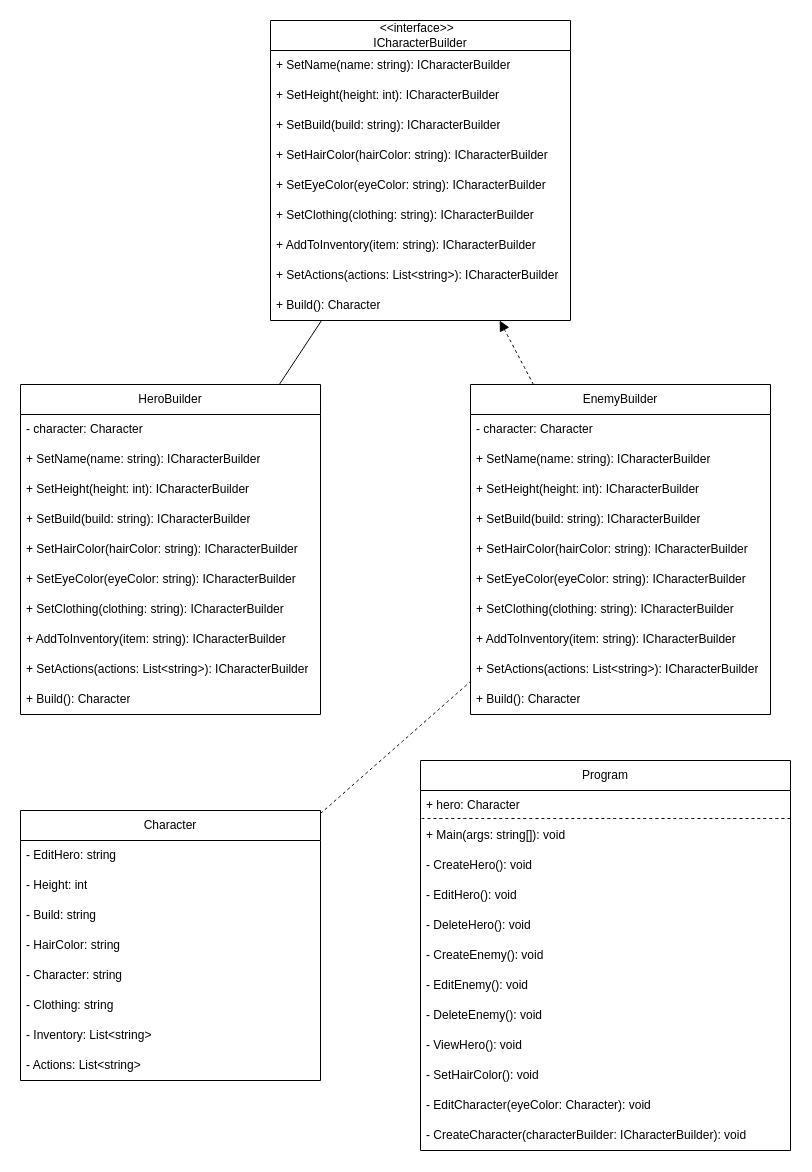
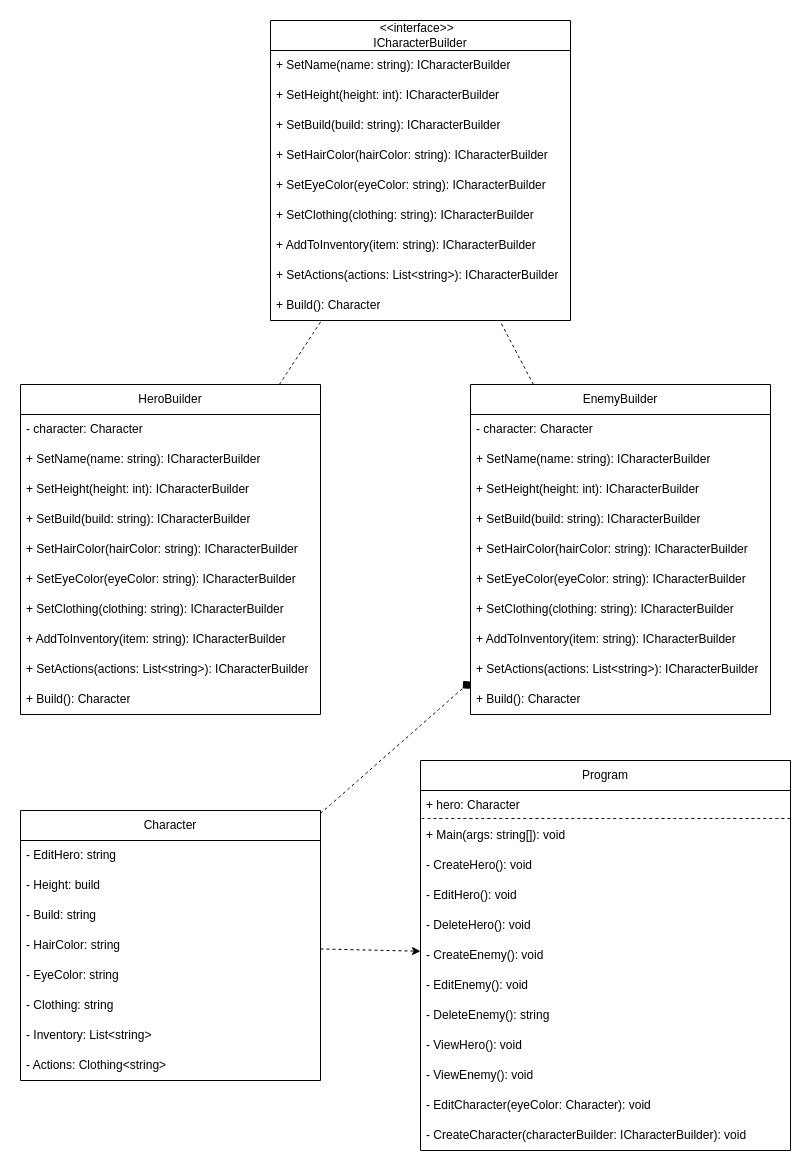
(505, 330) -> (503, 327)
(301, 351) -> (301, 351)
(465, 686) -> (462, 689)
(62, 886) -> (68, 886)
none -> (368, 950)
(84, 976) -> (79, 976)
(489, 1016) -> (496, 1016)
(94, 1066) -> (106, 1066)
(491, 1076) -> (483, 1076)
